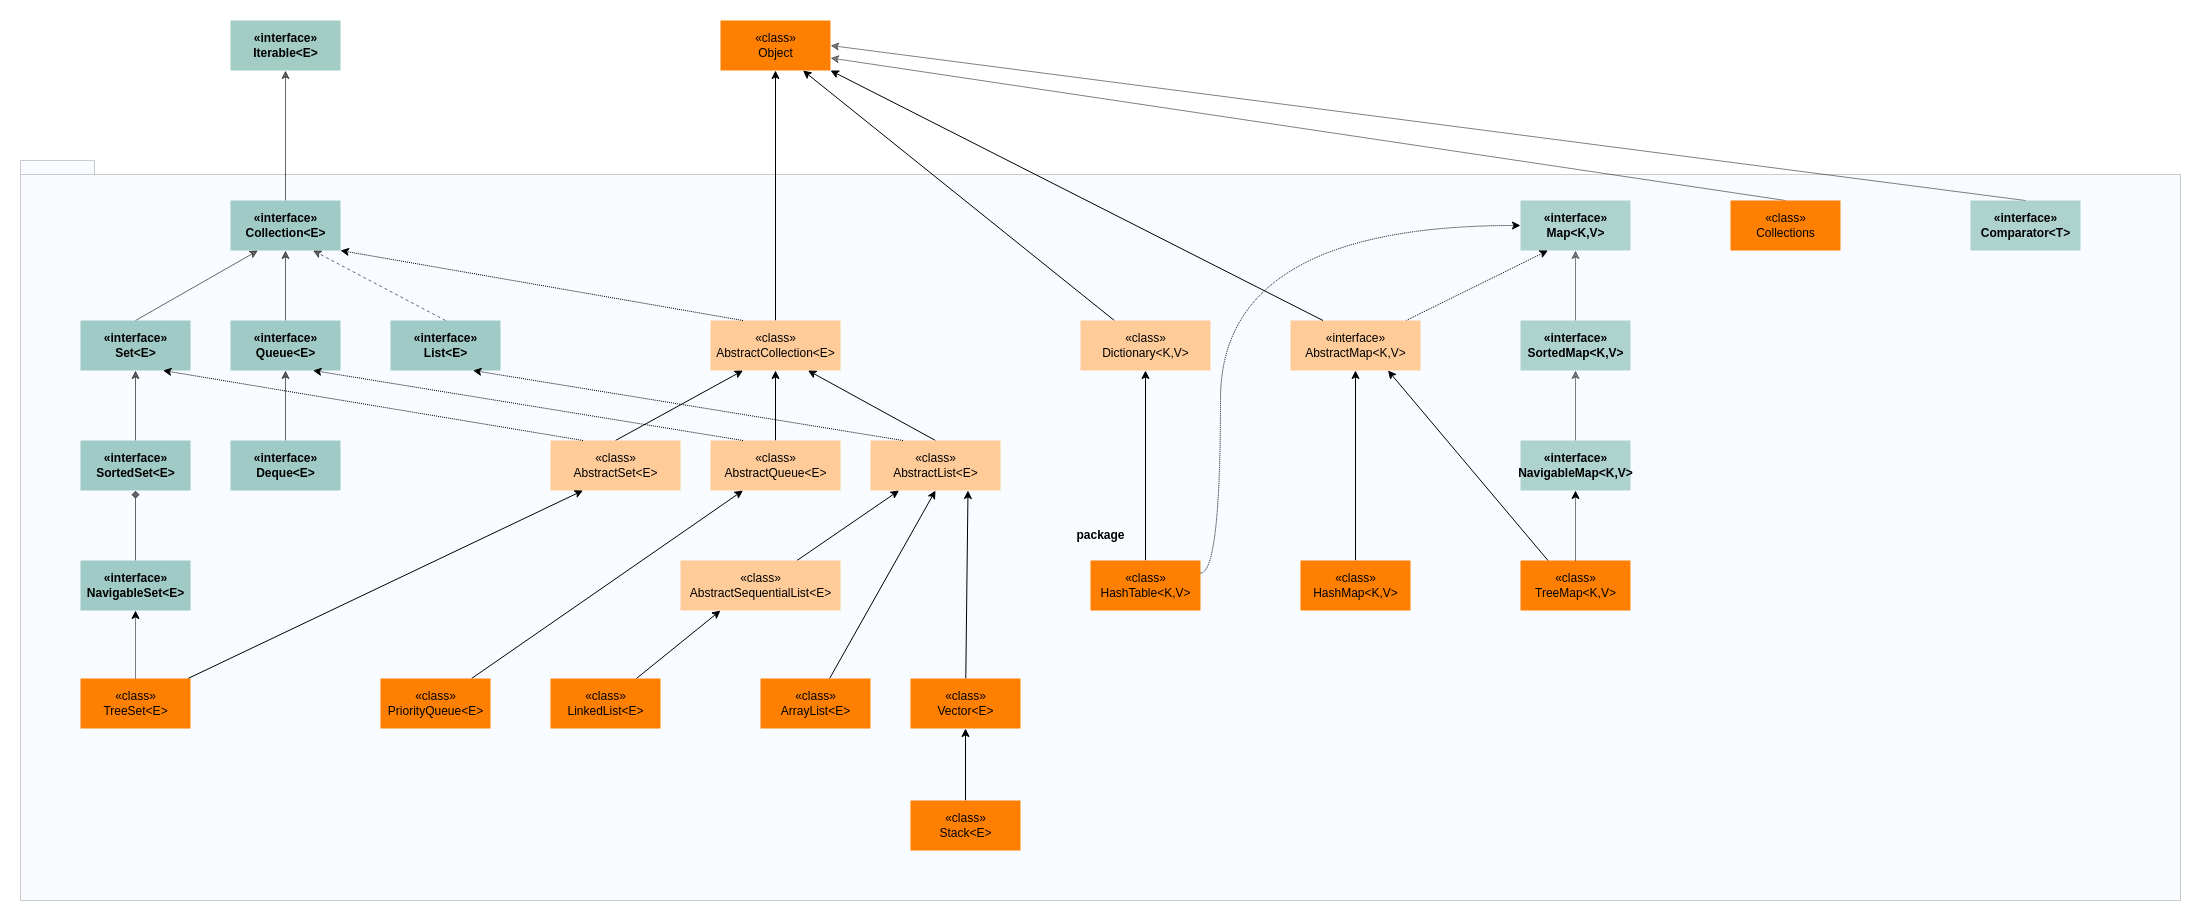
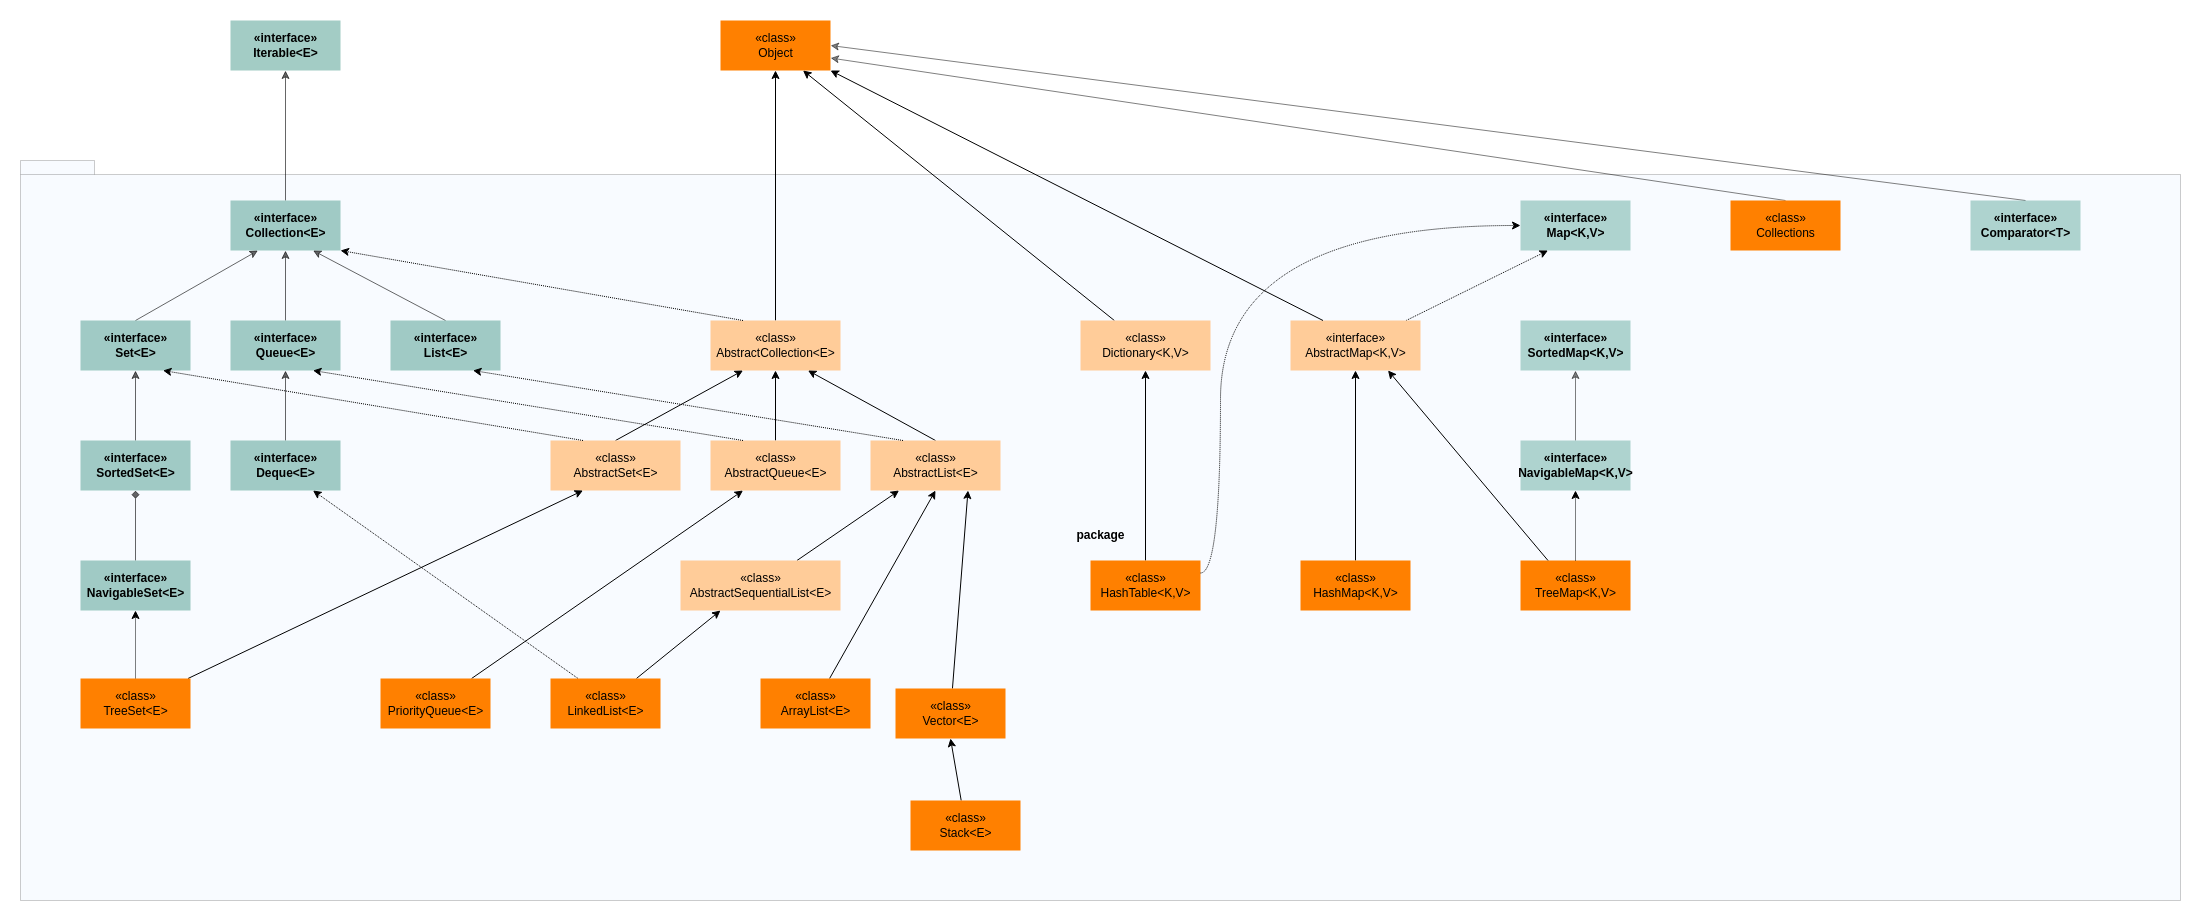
(381, 286) -> (381, 286)
(1576, 289) -> none
none -> (446, 585)
(966, 704) -> (951, 714)
